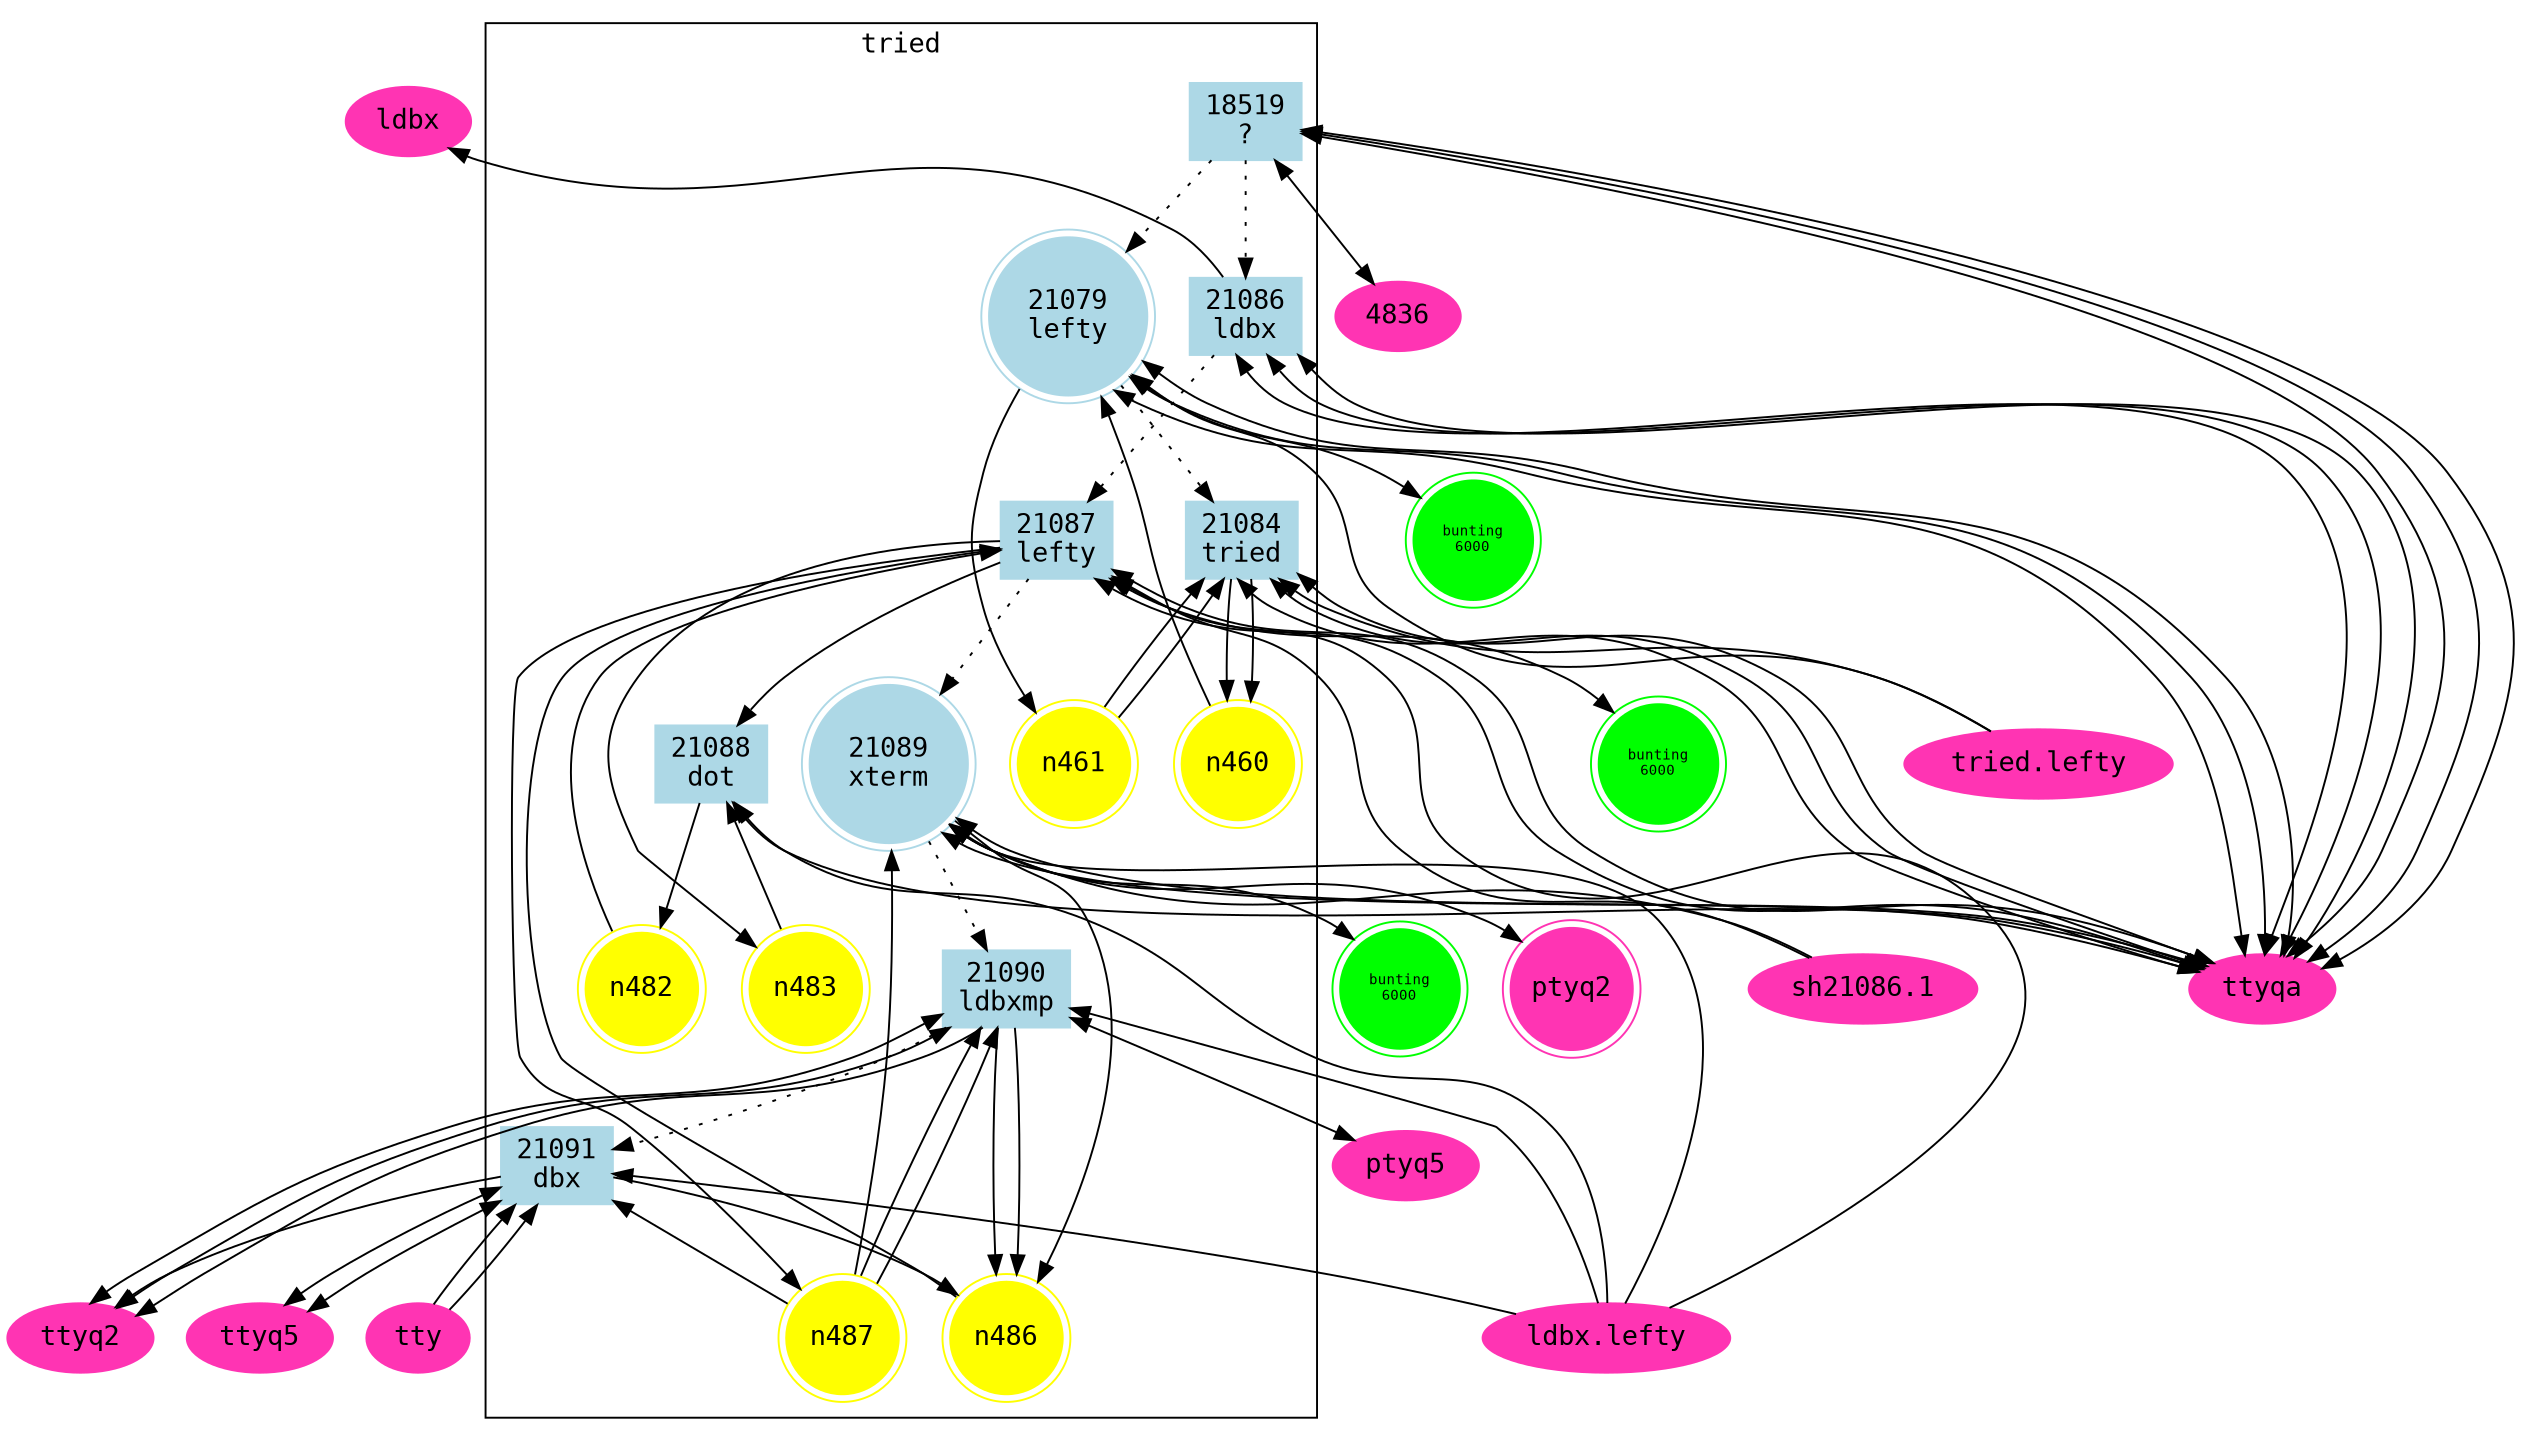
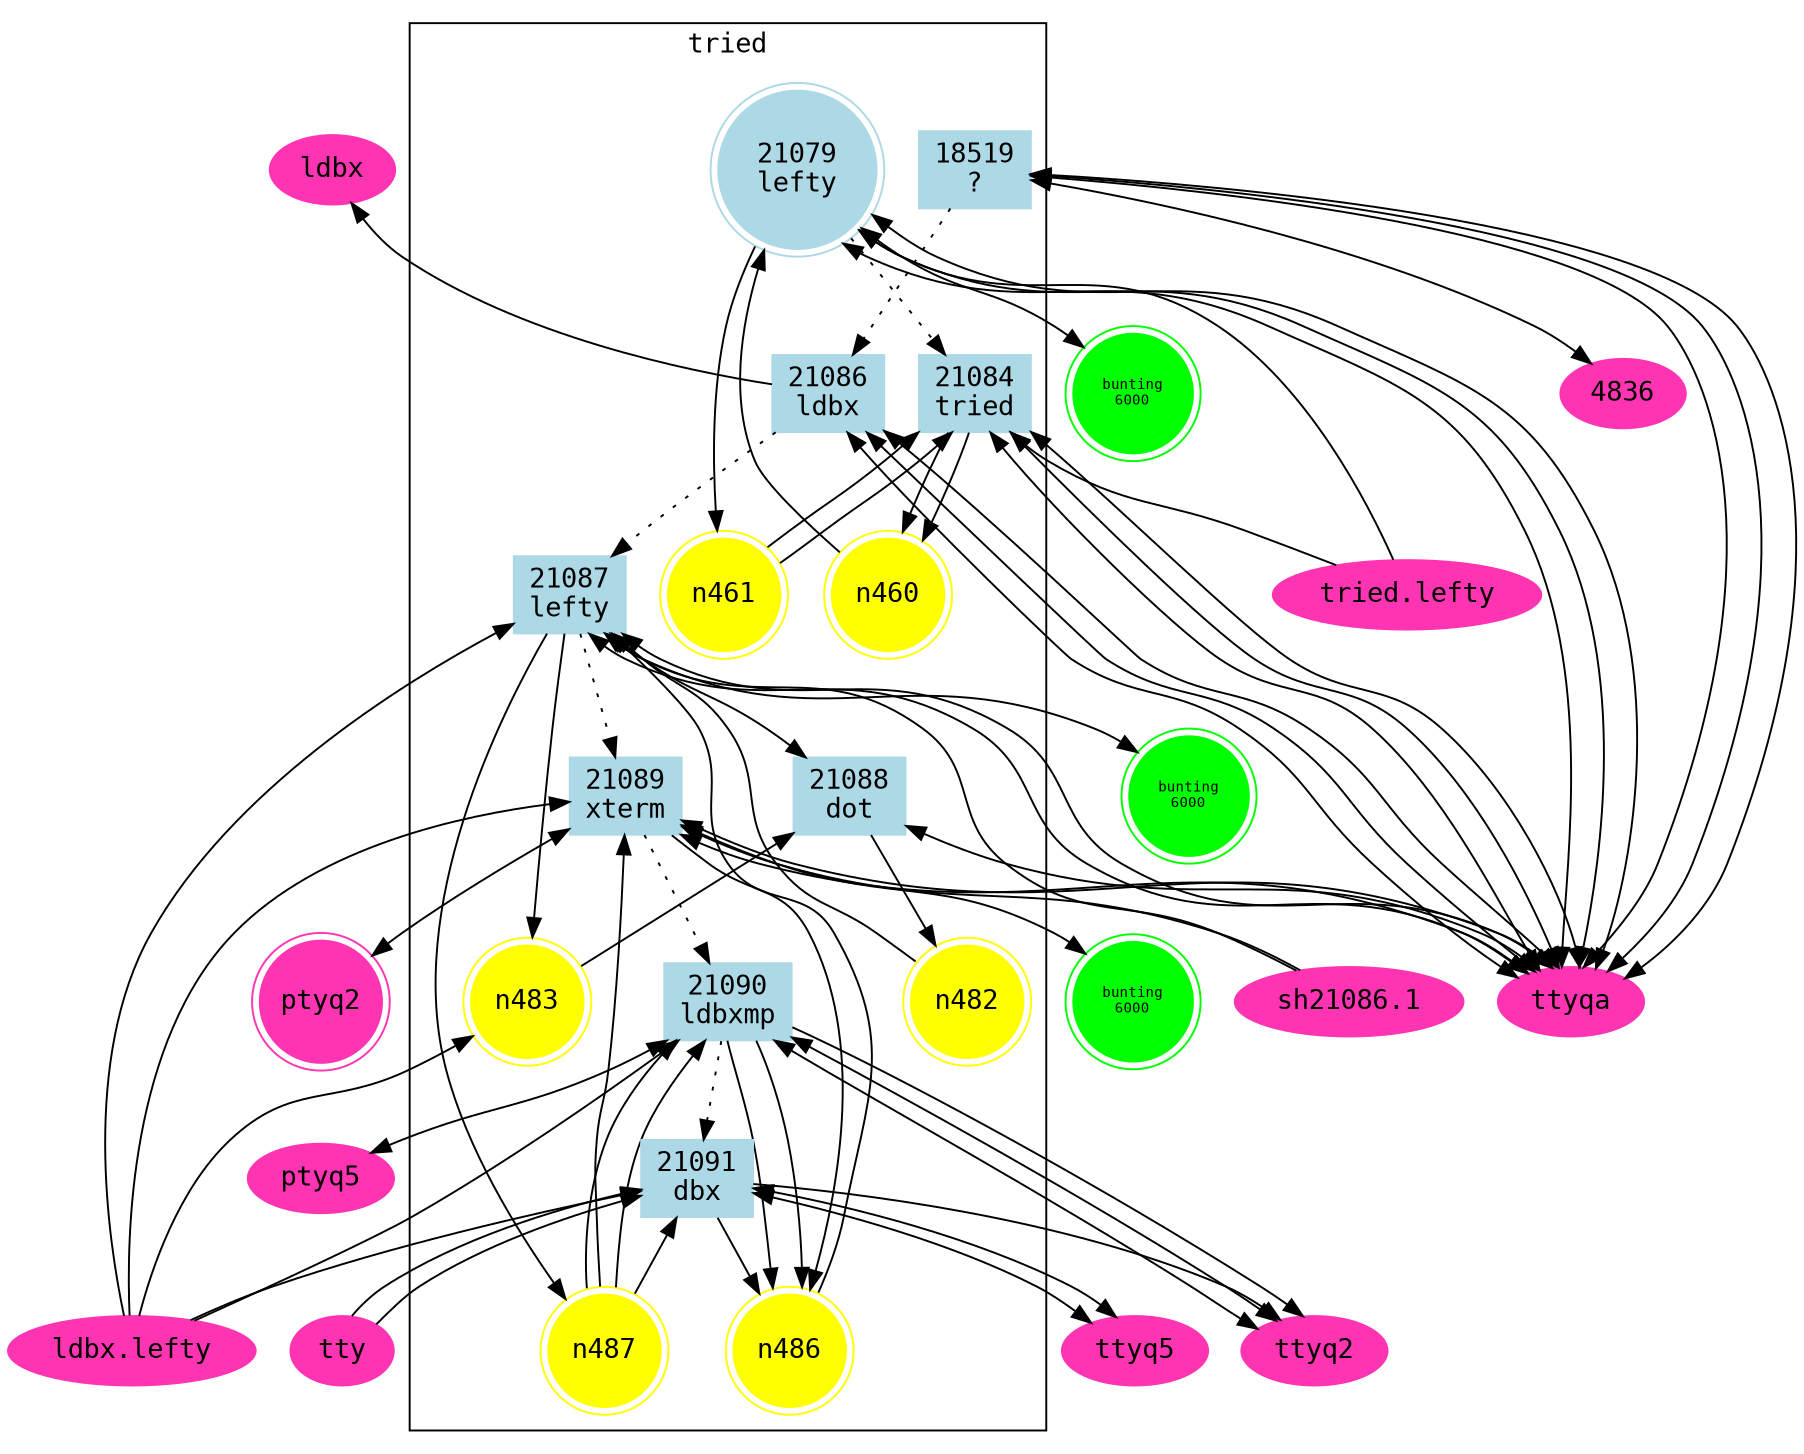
(1176, 199) -> none
(889, 764) -> (626, 796)
(1233, 1011) -> (248, 1125)
